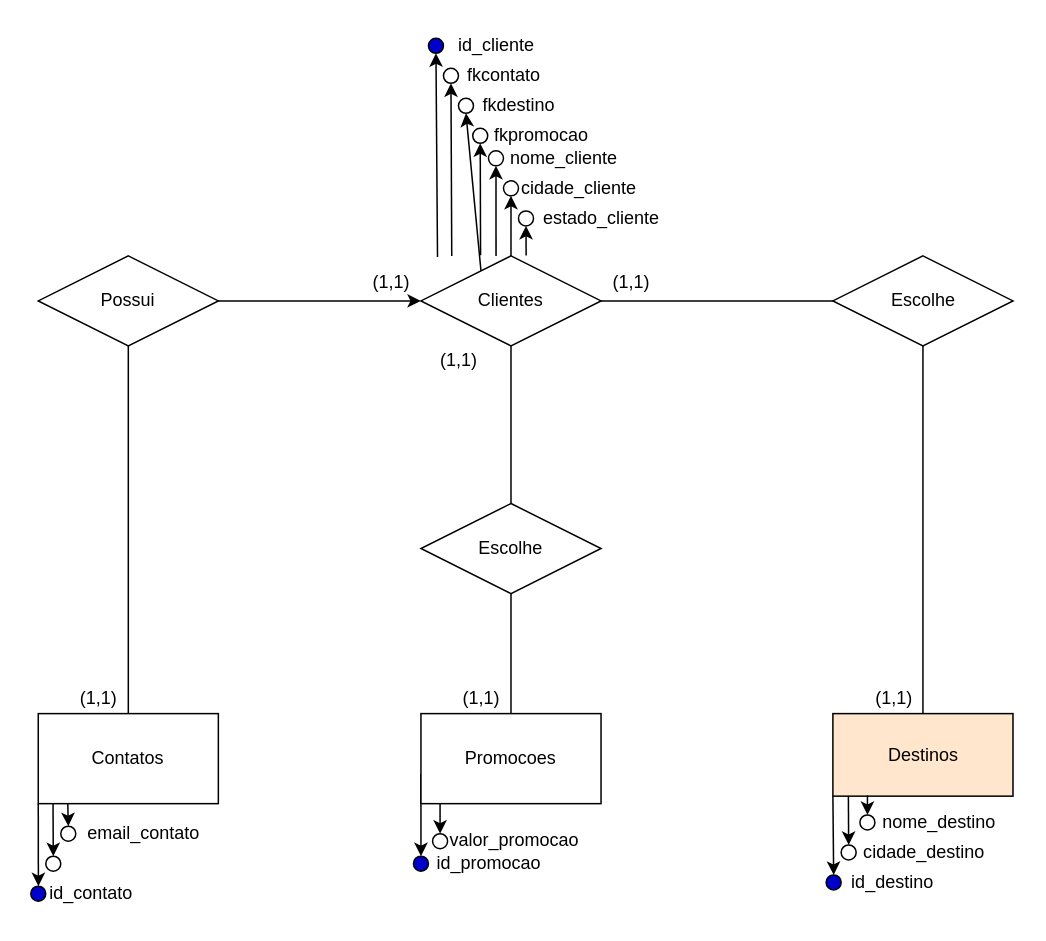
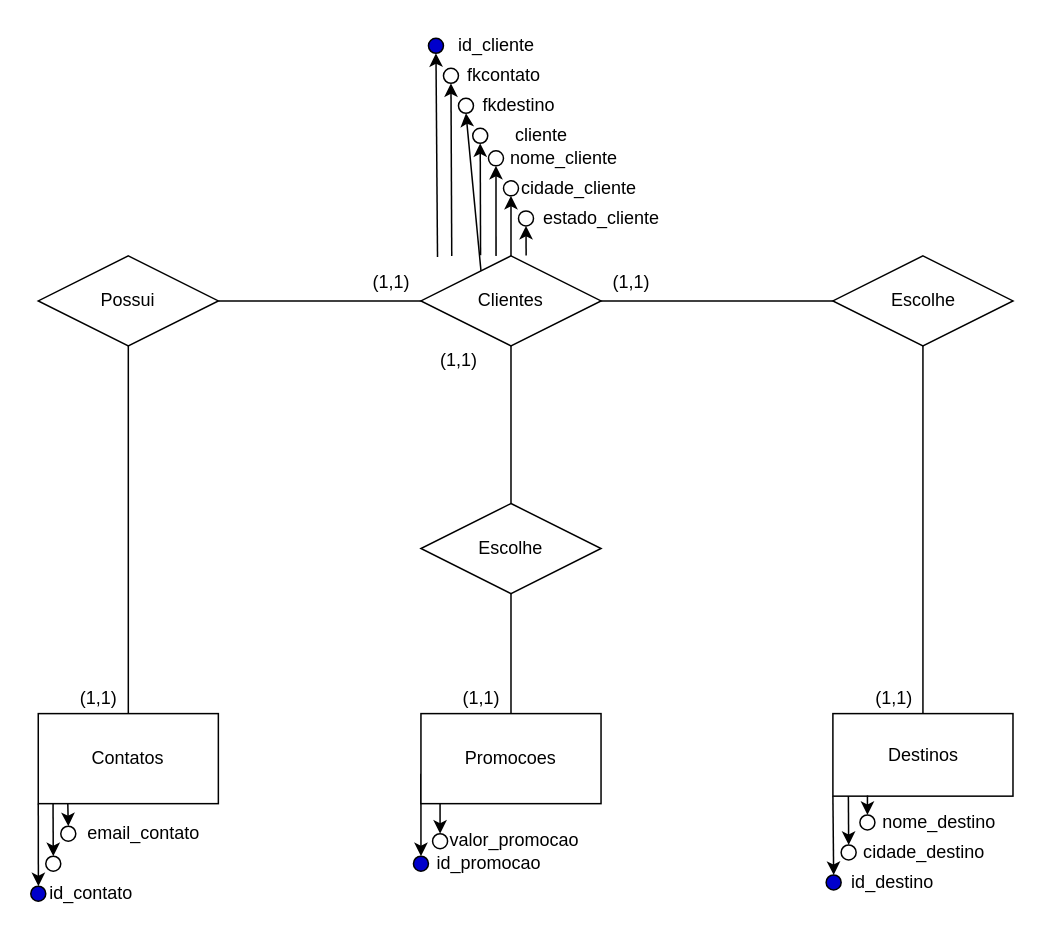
(542, 136) -> (542, 136)
(409, 301) -> (413, 301)
(923, 755) -> (923, 755)
